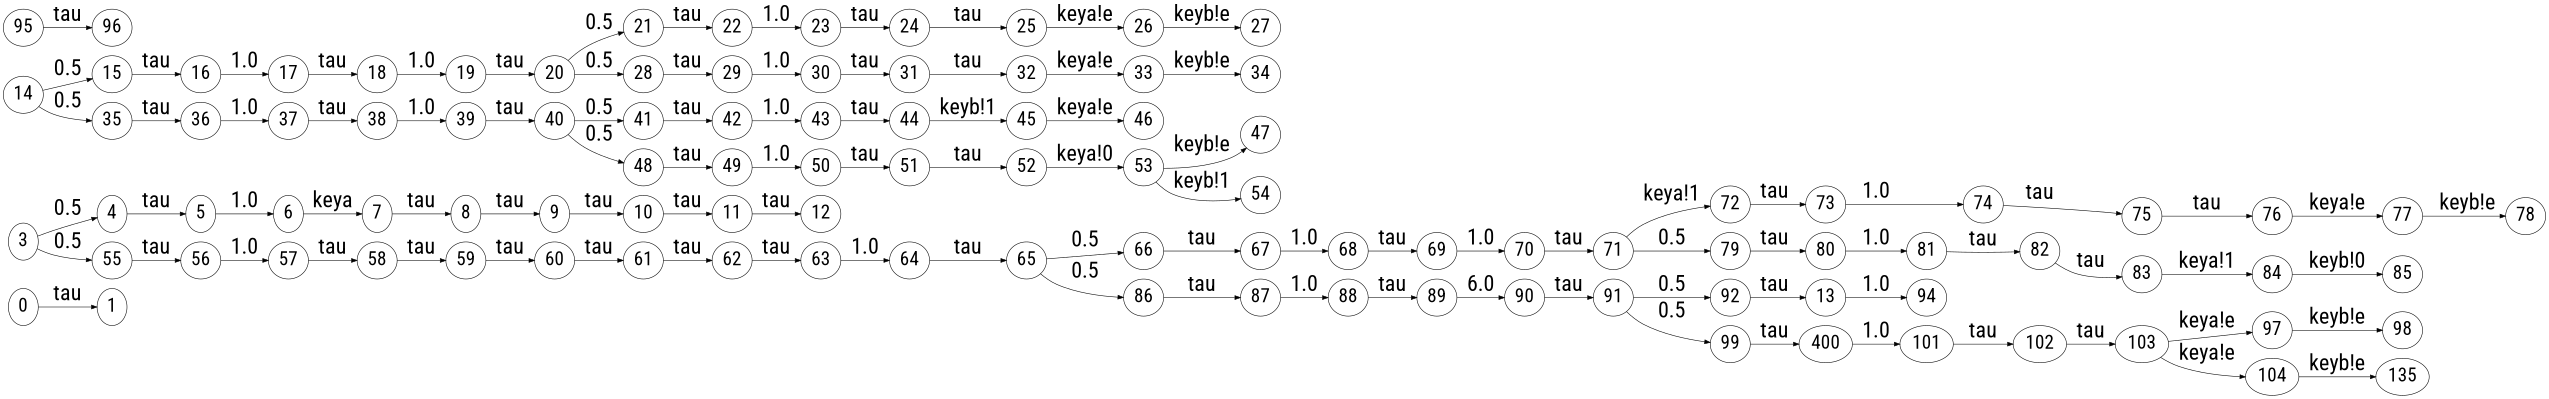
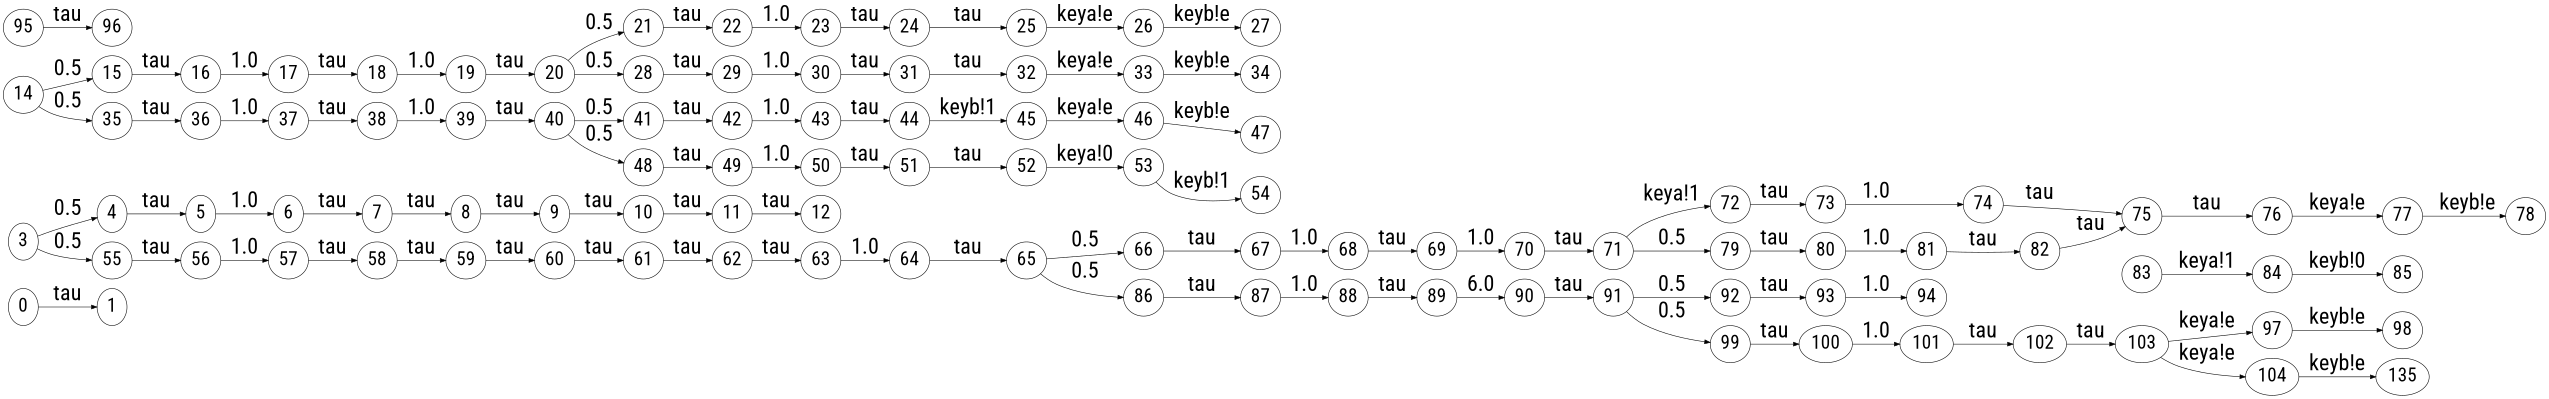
(1204, 165) -> (1199, 127)
(333, 202) -> (333, 202)
(2085, 276) -> (2091, 241)
(1826, 298) -> (1826, 298)
(1826, 344) -> (1826, 344)
